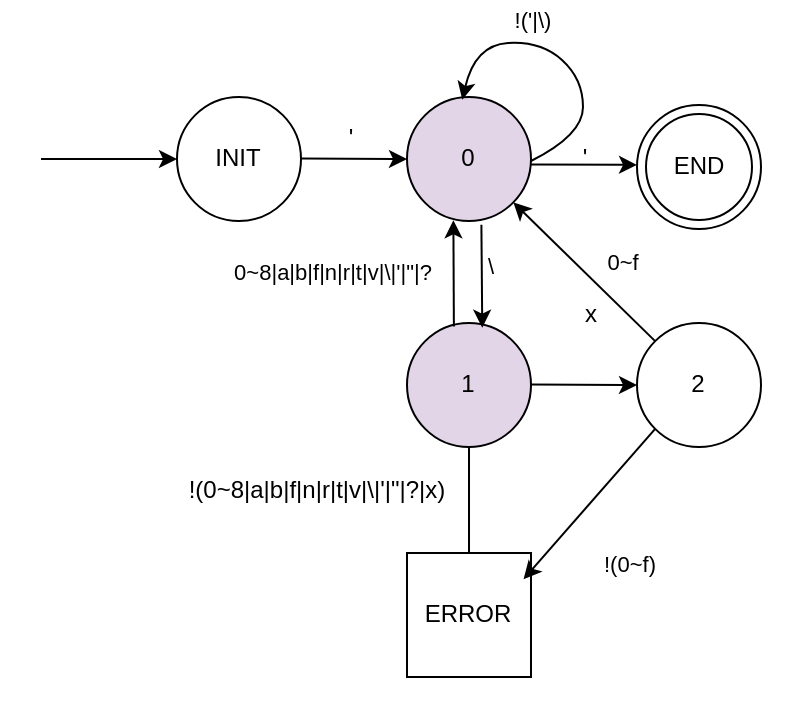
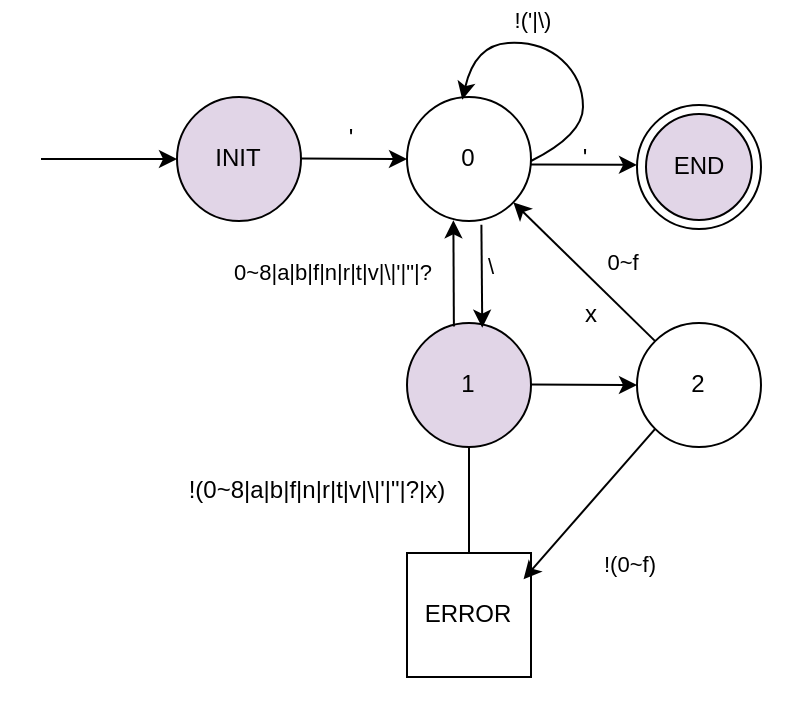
(239, 159) -> (239, 159)
(469, 159) -> (469, 159)
(699, 167) -> (699, 167)
